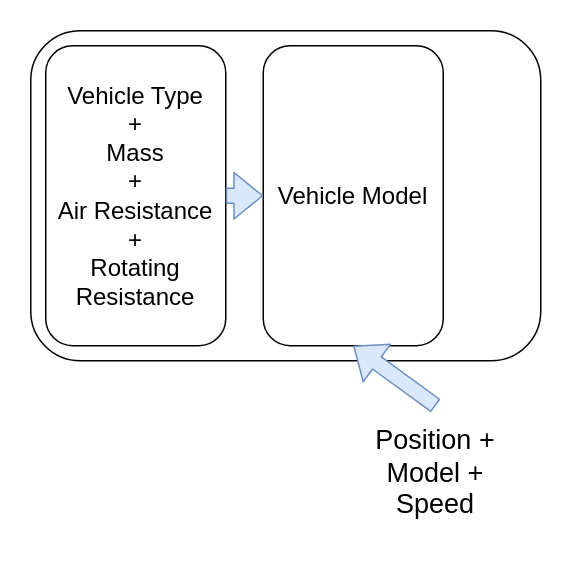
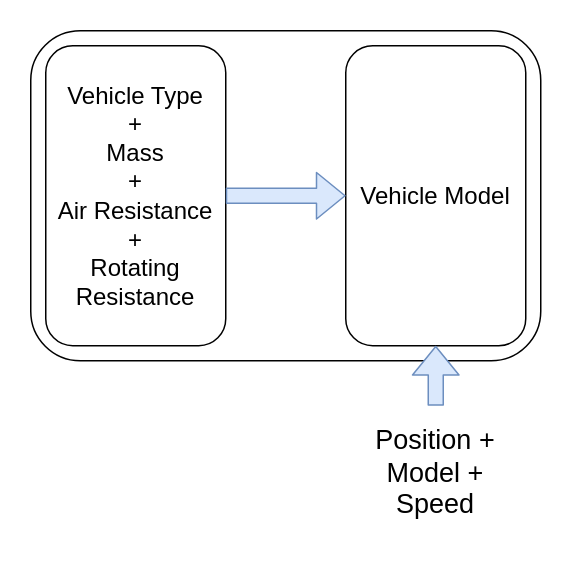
(353, 196) -> (436, 196)
